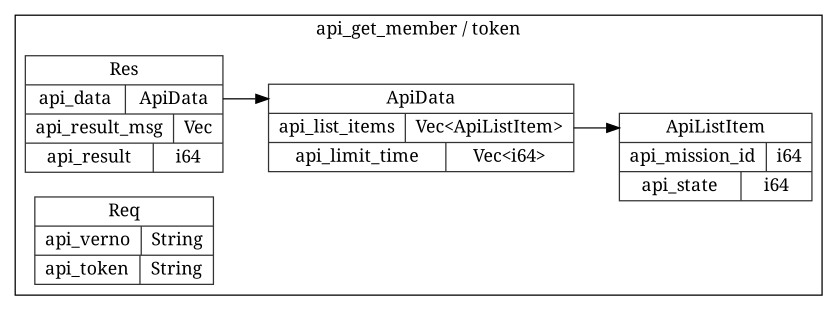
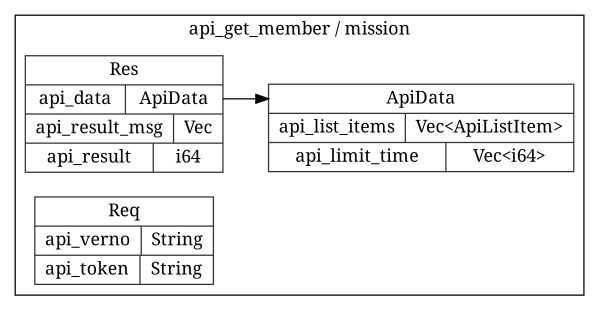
(419, 30) -> (300, 30)
(716, 157) -> none
